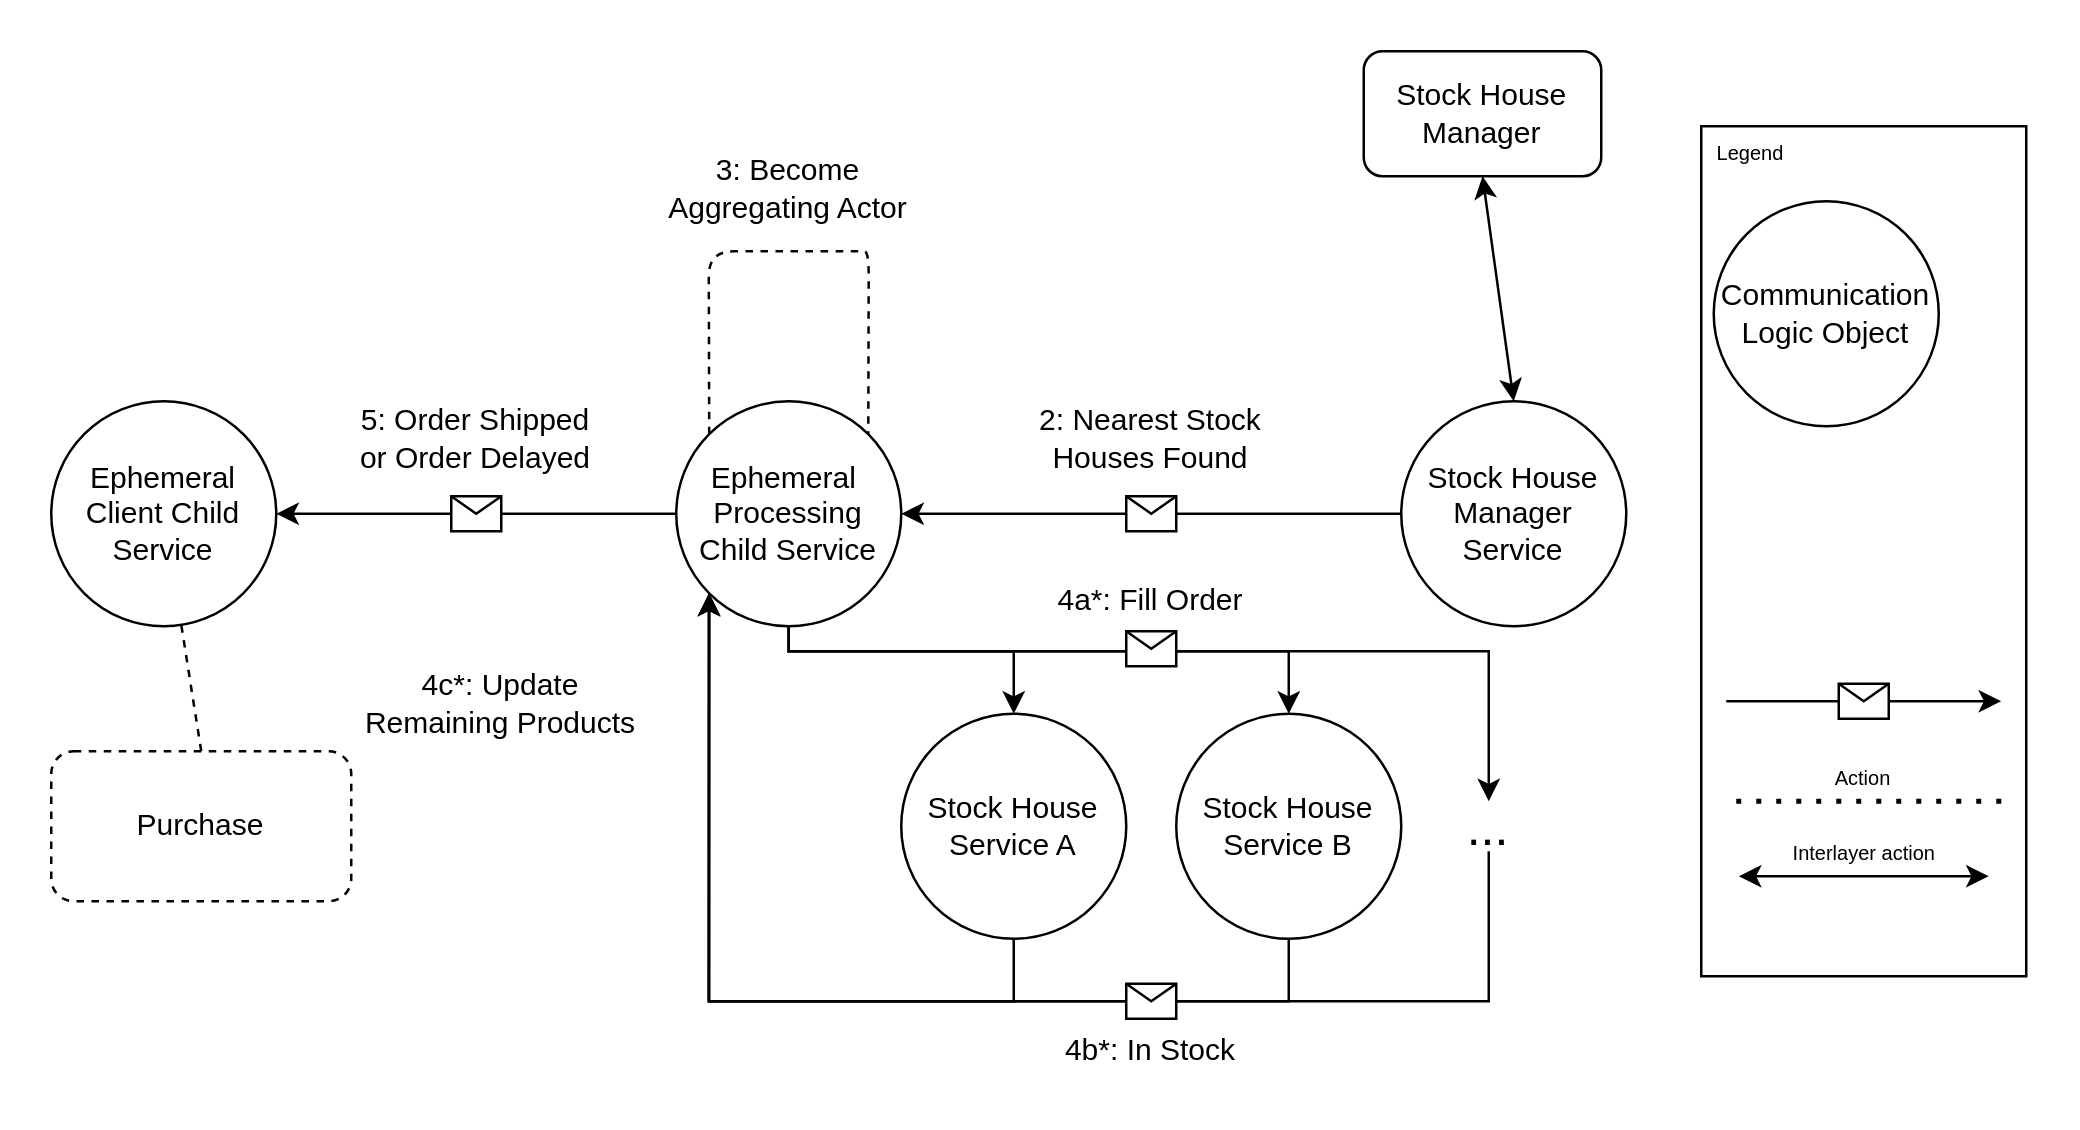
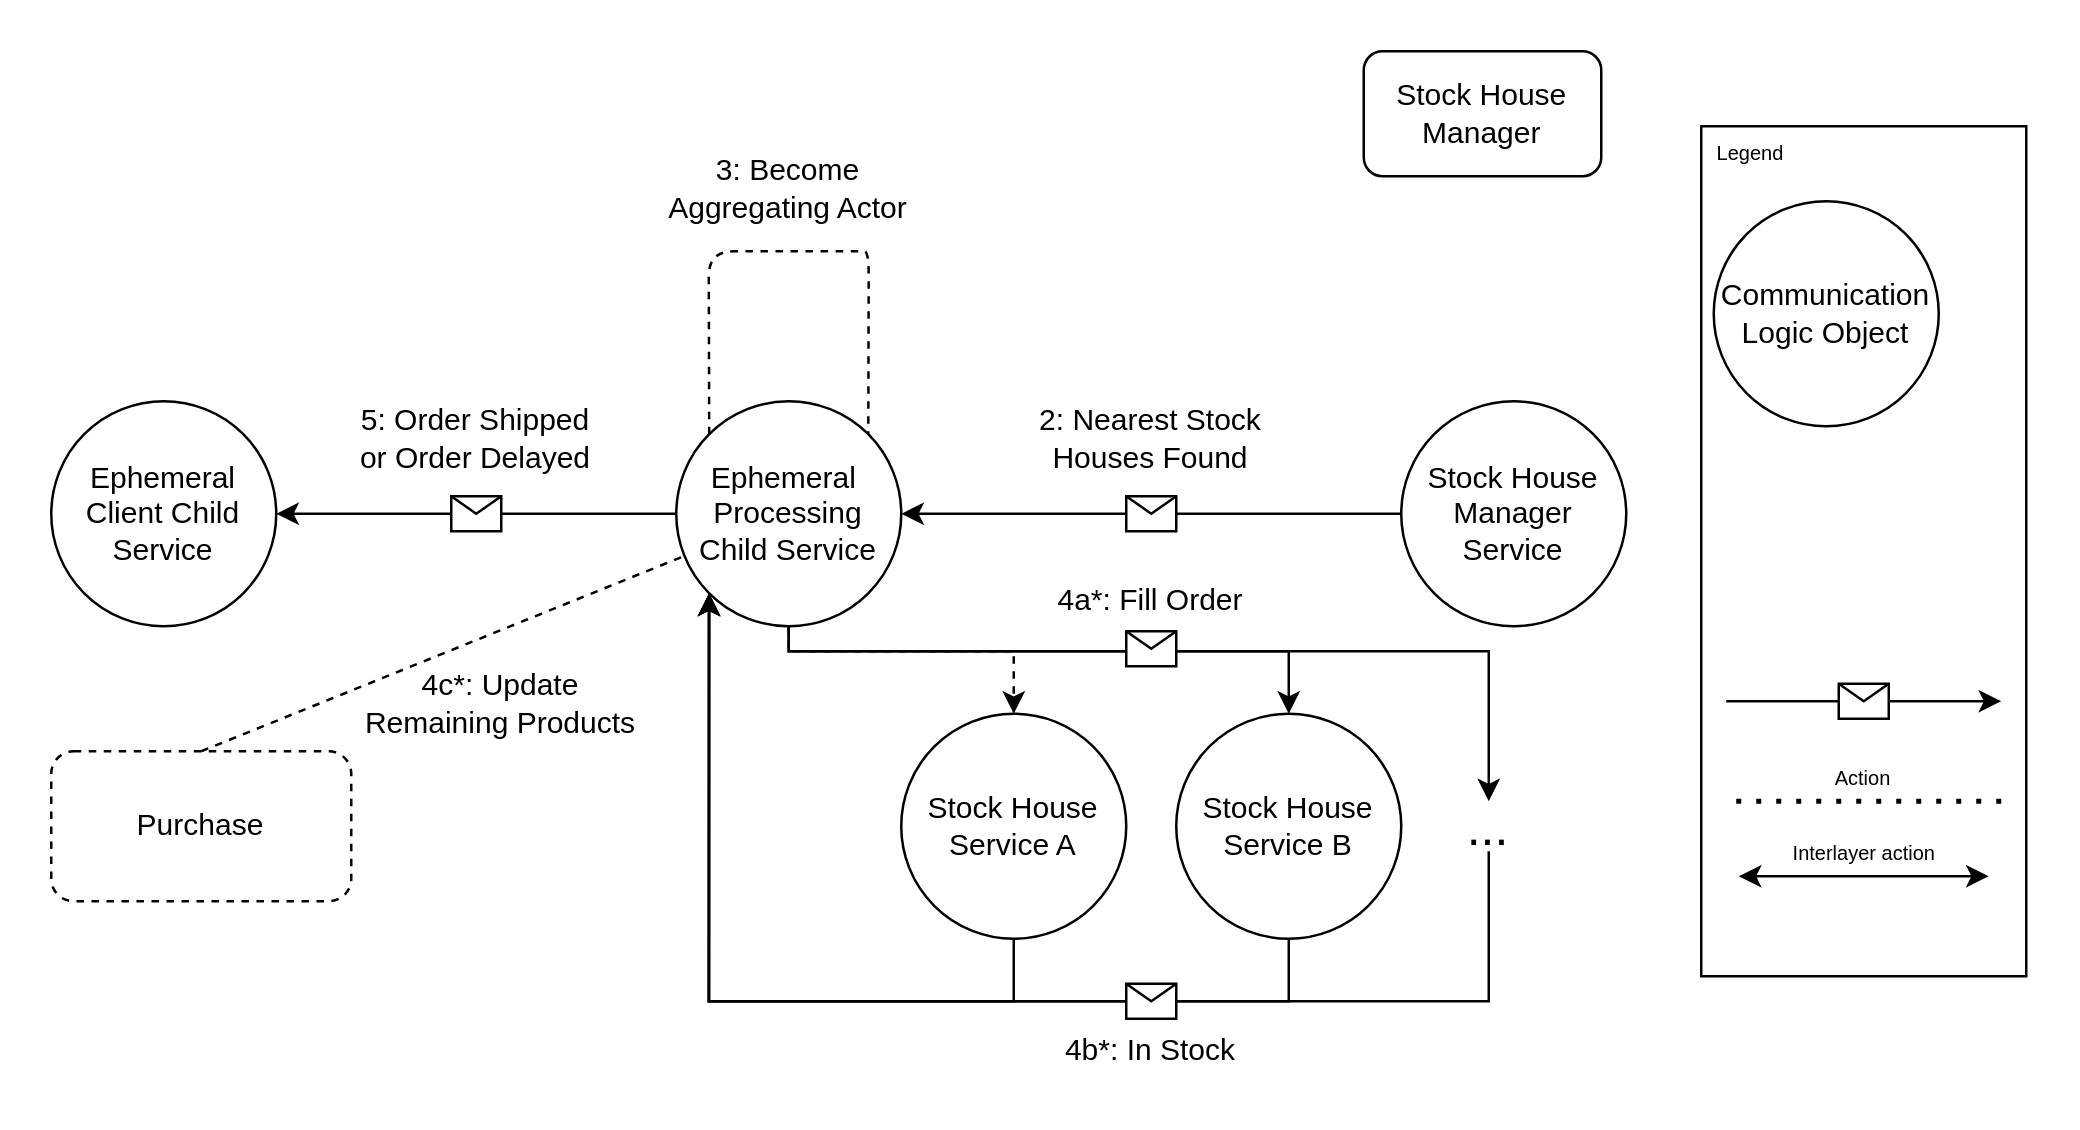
(1498, 289) -> none
(1014, 677) -> (1014, 677)
(191, 689) -> (441, 654)
